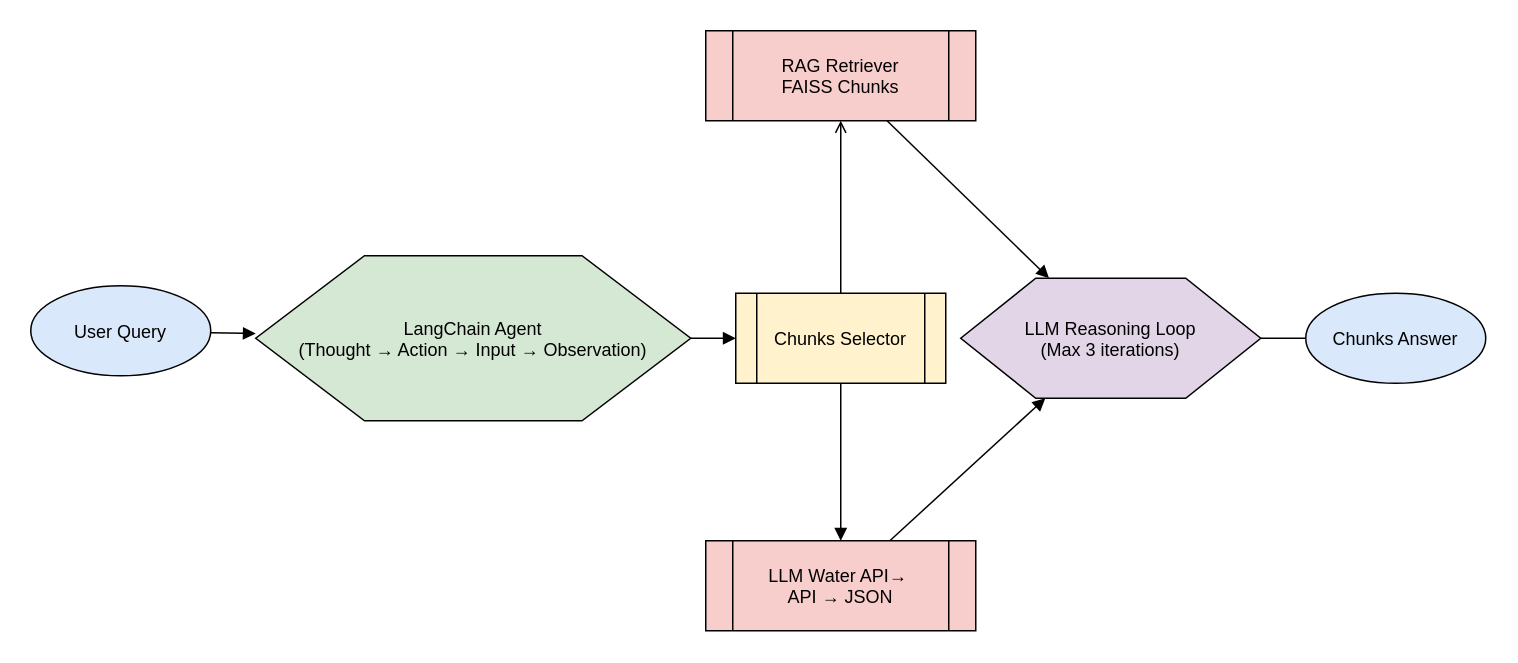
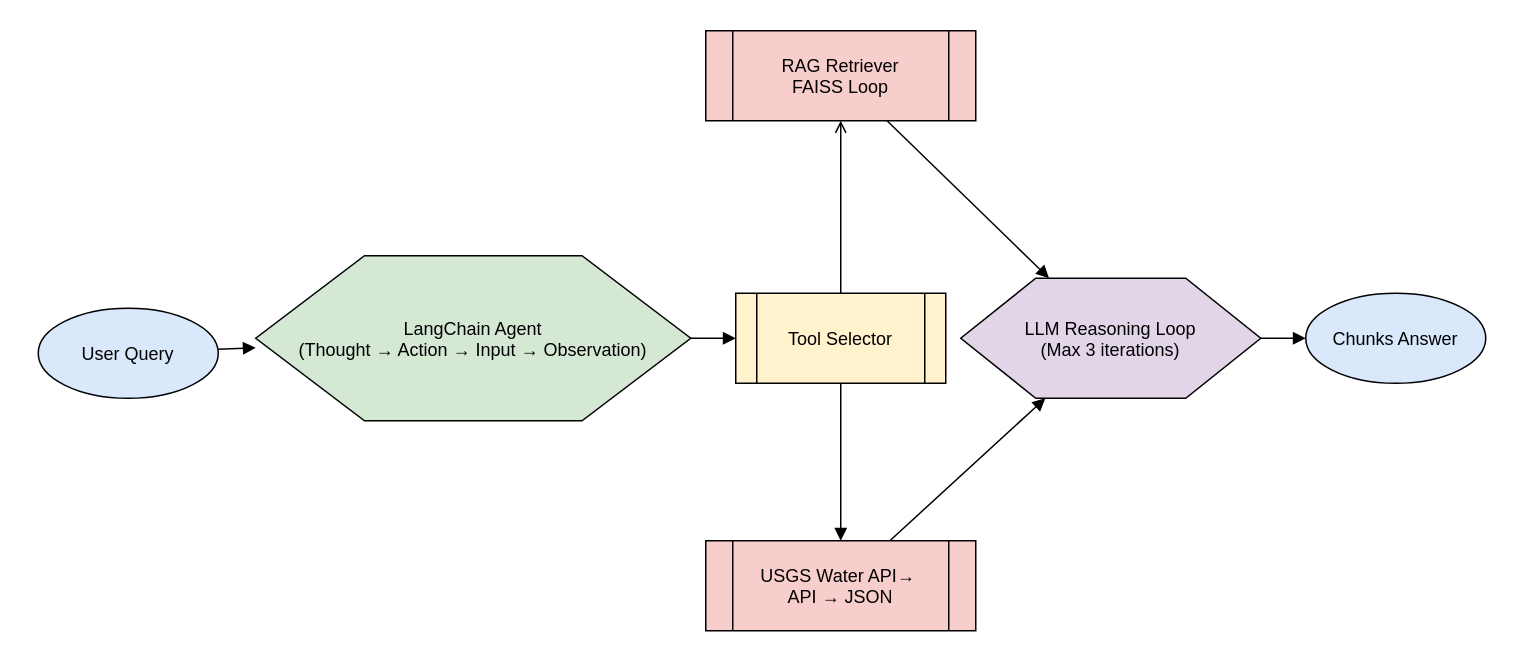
(840, 66) -> (840, 66)
(121, 331) -> (128, 353)
(1297, 338) -> (1293, 338)
(840, 339) -> (840, 339)
(840, 576) -> (840, 576)
